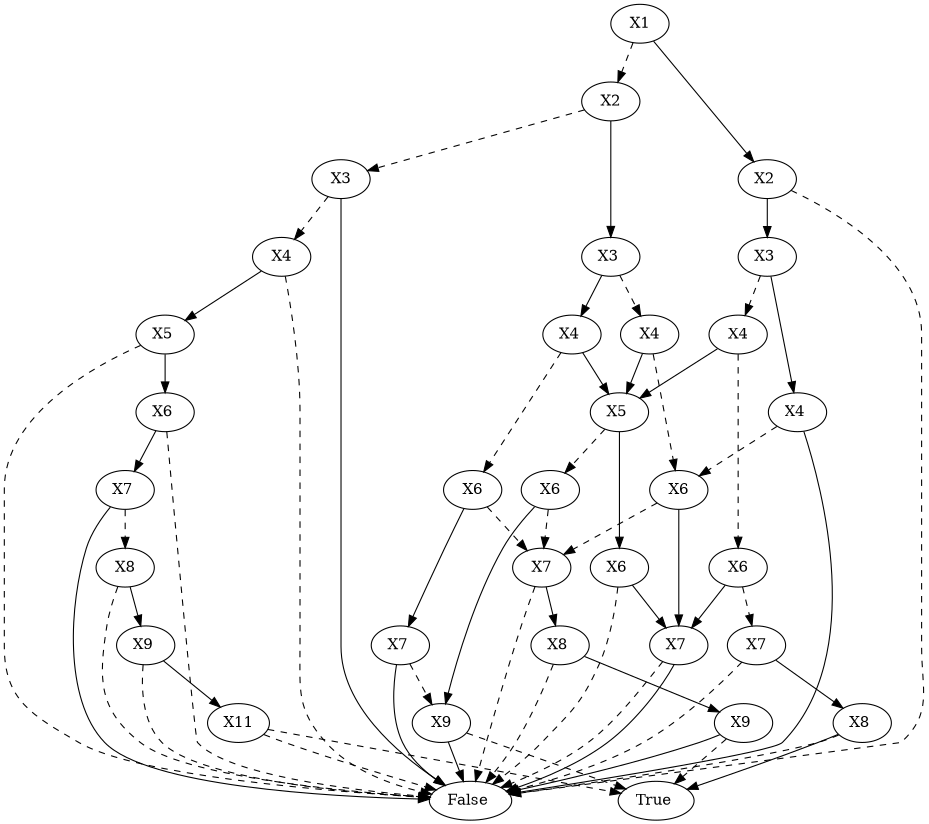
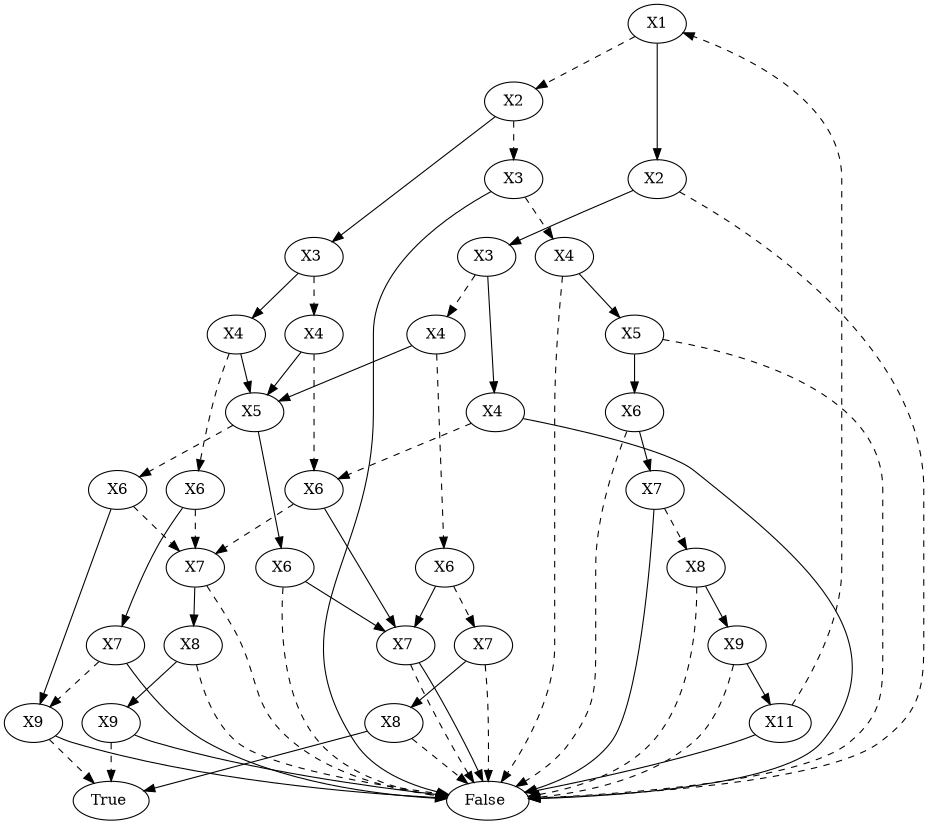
(332, 758) -> (685, 756)
(439, 760) -> (842, 338)
